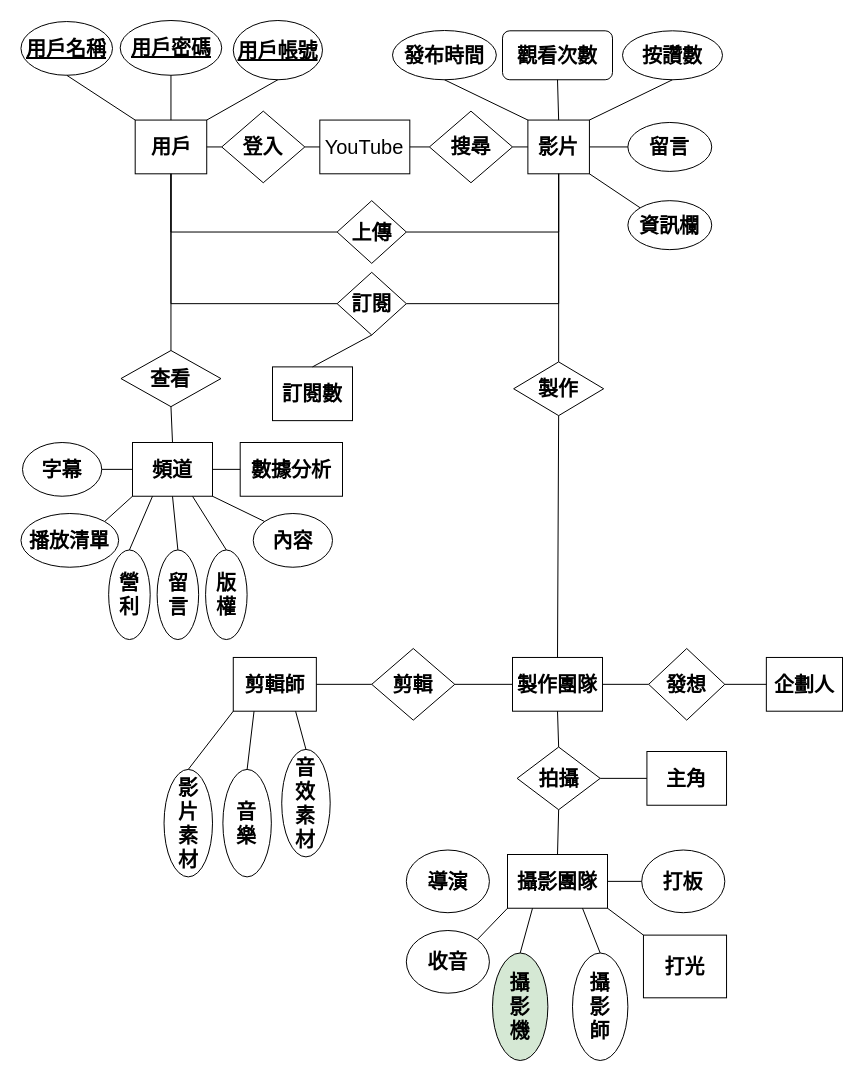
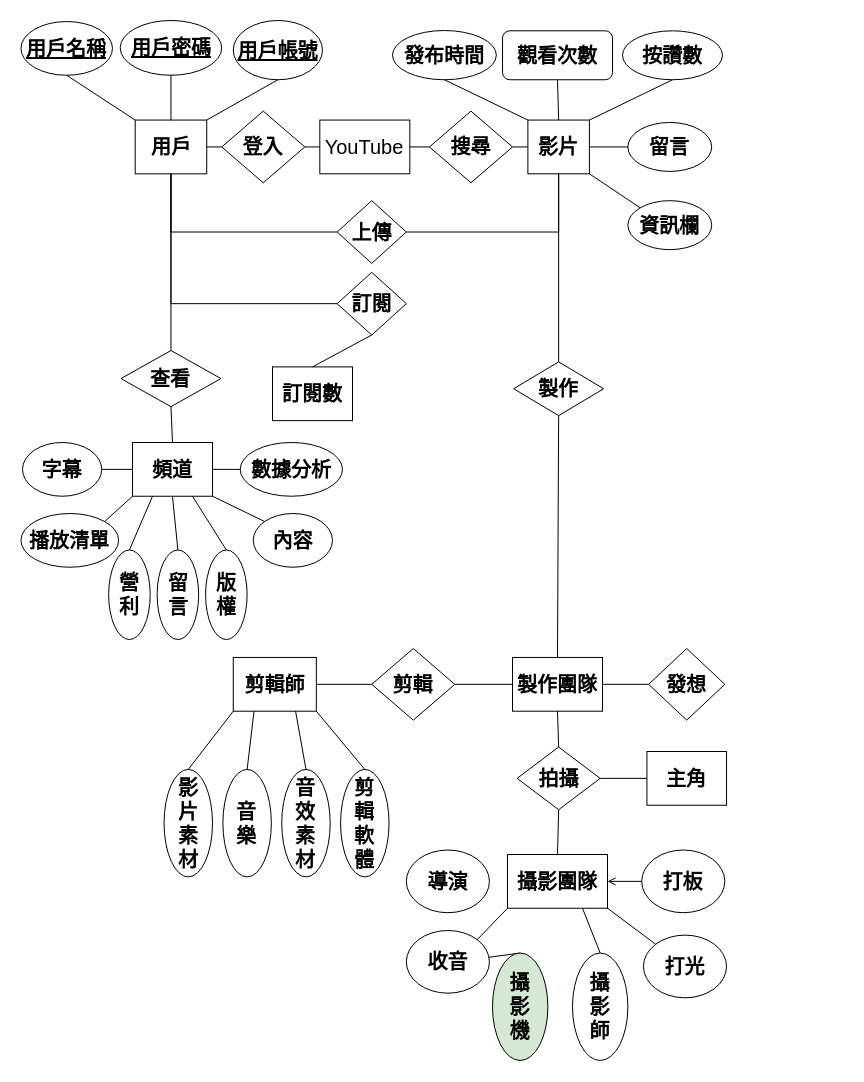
(480, 304) -> none
(291, 469) -> (291, 469)
(746, 684) -> none
(804, 684) -> none
none -> (341, 741)
(306, 803) -> (306, 823)
none -> (365, 823)
(612, 881) -> (613, 881)
(526, 931) -> (505, 955)
(685, 966) -> (685, 966)
